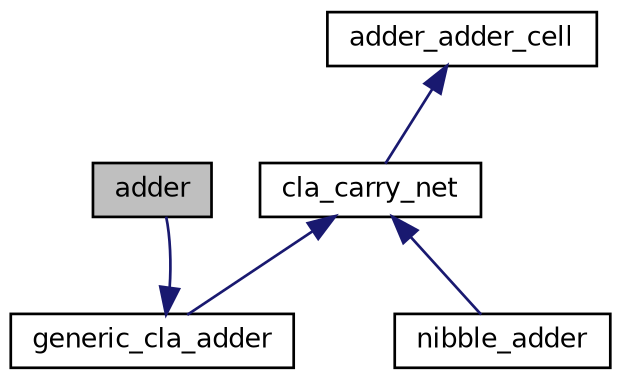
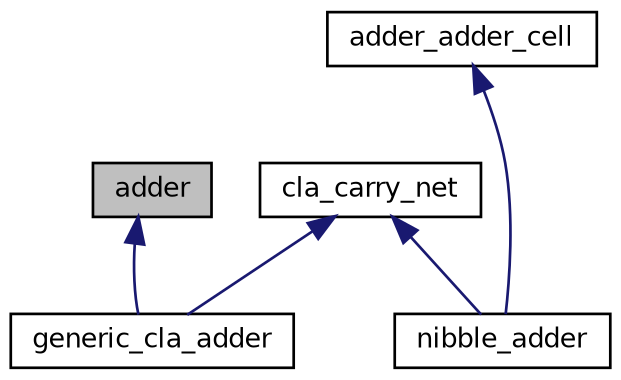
(409, 126) -> (509, 201)
(170, 252) -> (134, 279)
